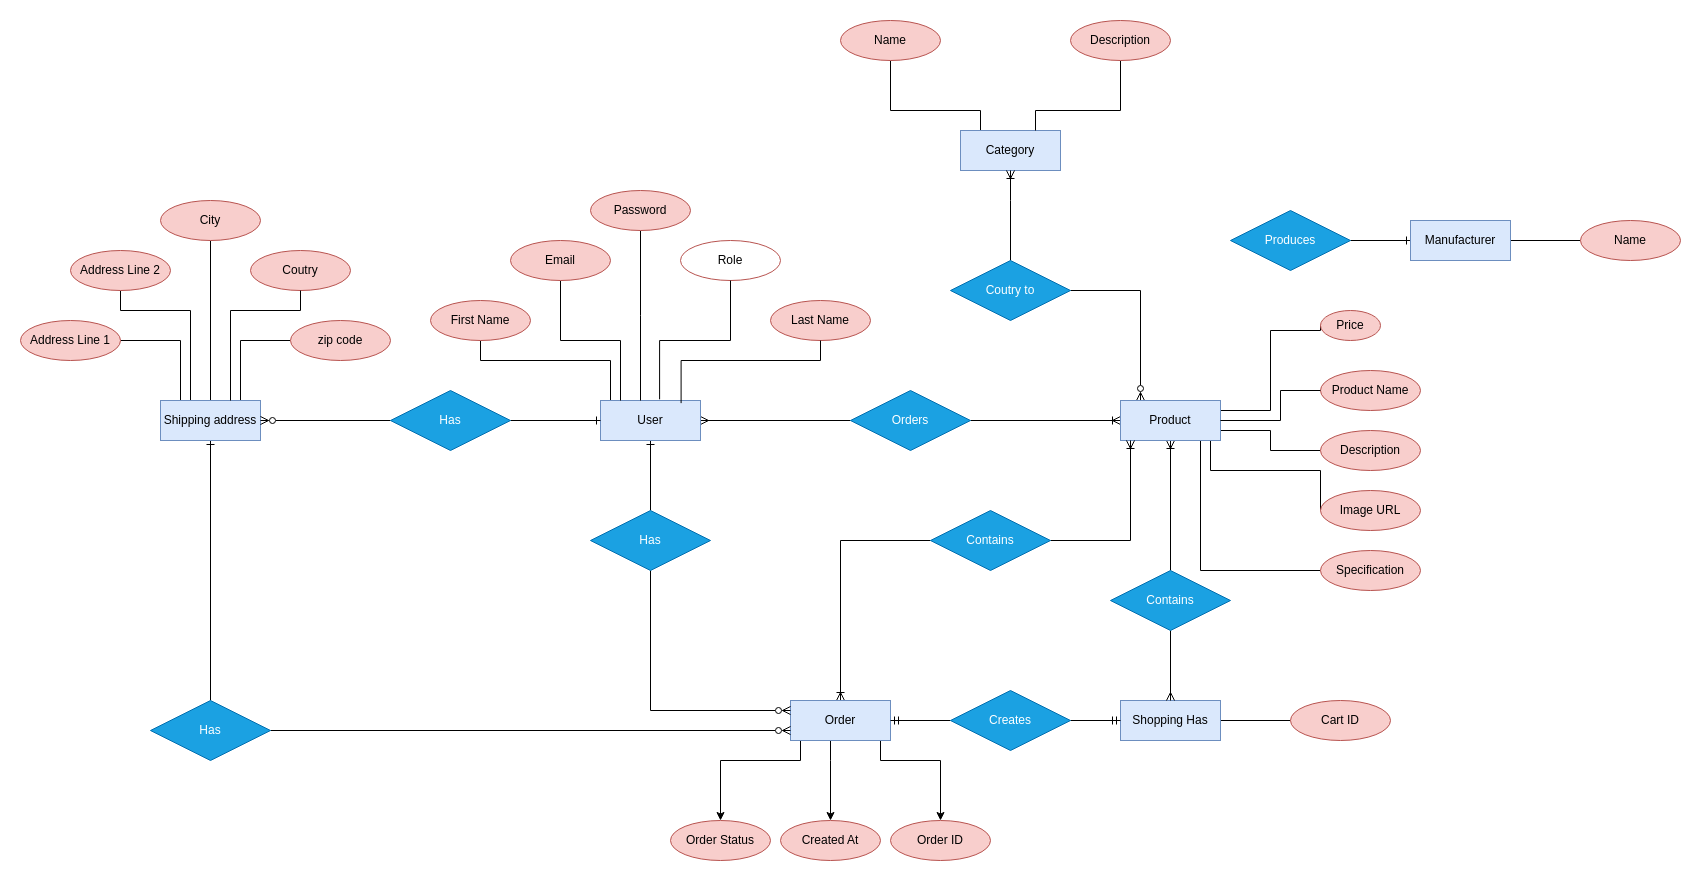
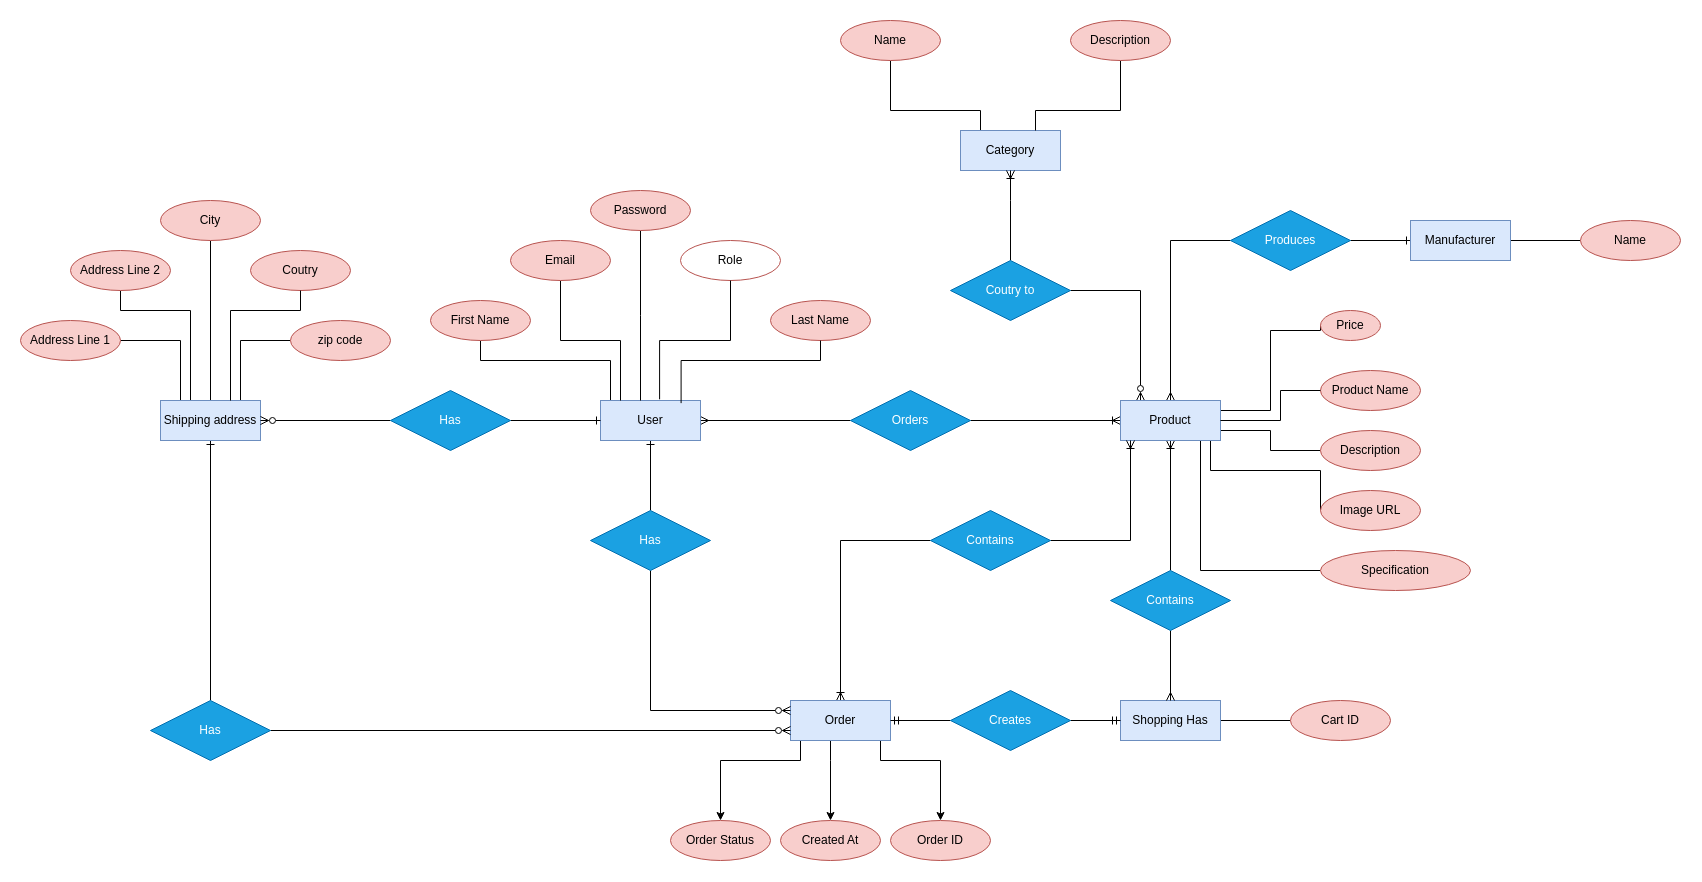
none -> (1171, 291)
(1371, 571) -> (1396, 571)
